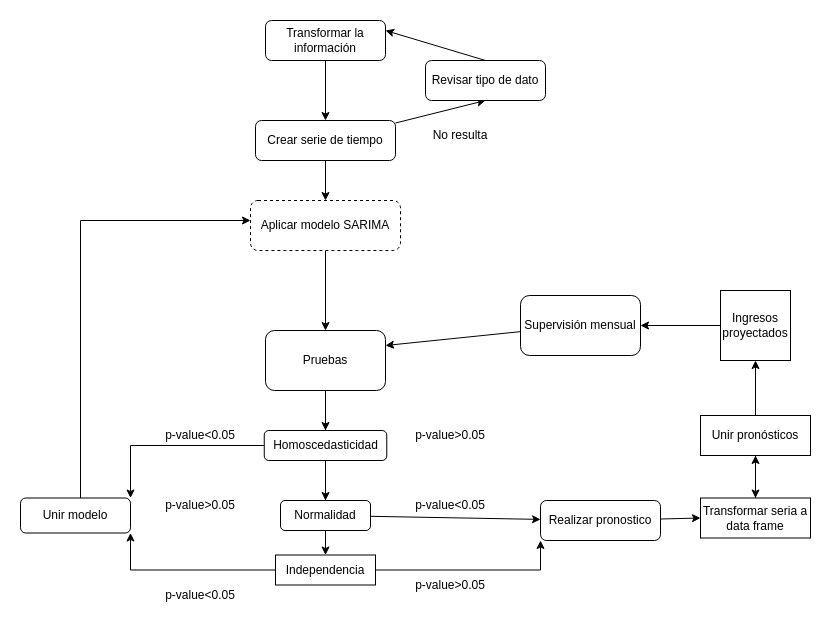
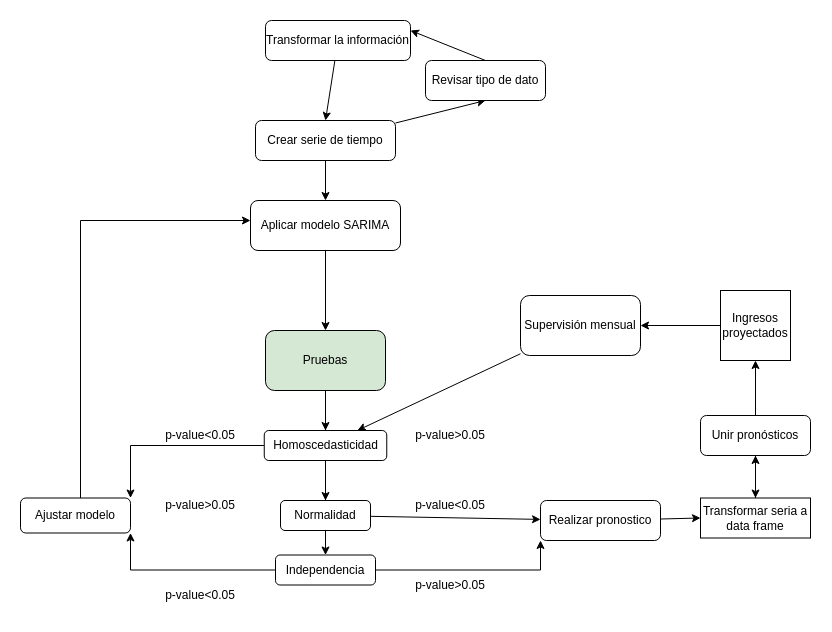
(326, 41) -> (338, 41)
(461, 136) -> none
(326, 226) -> (326, 226)
(457, 338) -> (442, 391)
(326, 361) -> (326, 361)
(756, 436) -> (756, 436)
(76, 516) -> (76, 516)
(326, 570) -> (326, 570)
